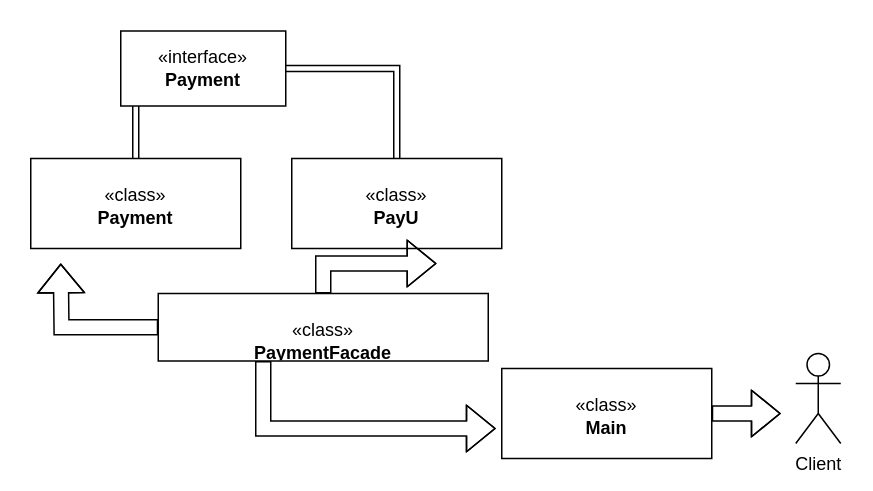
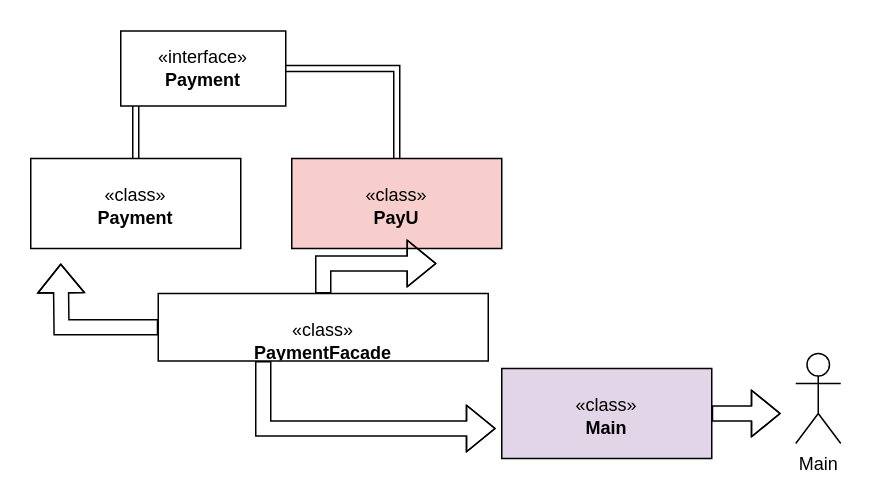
(397, 203) -> (397, 203)
(607, 413) -> (607, 413)
(819, 465) -> (819, 465)
